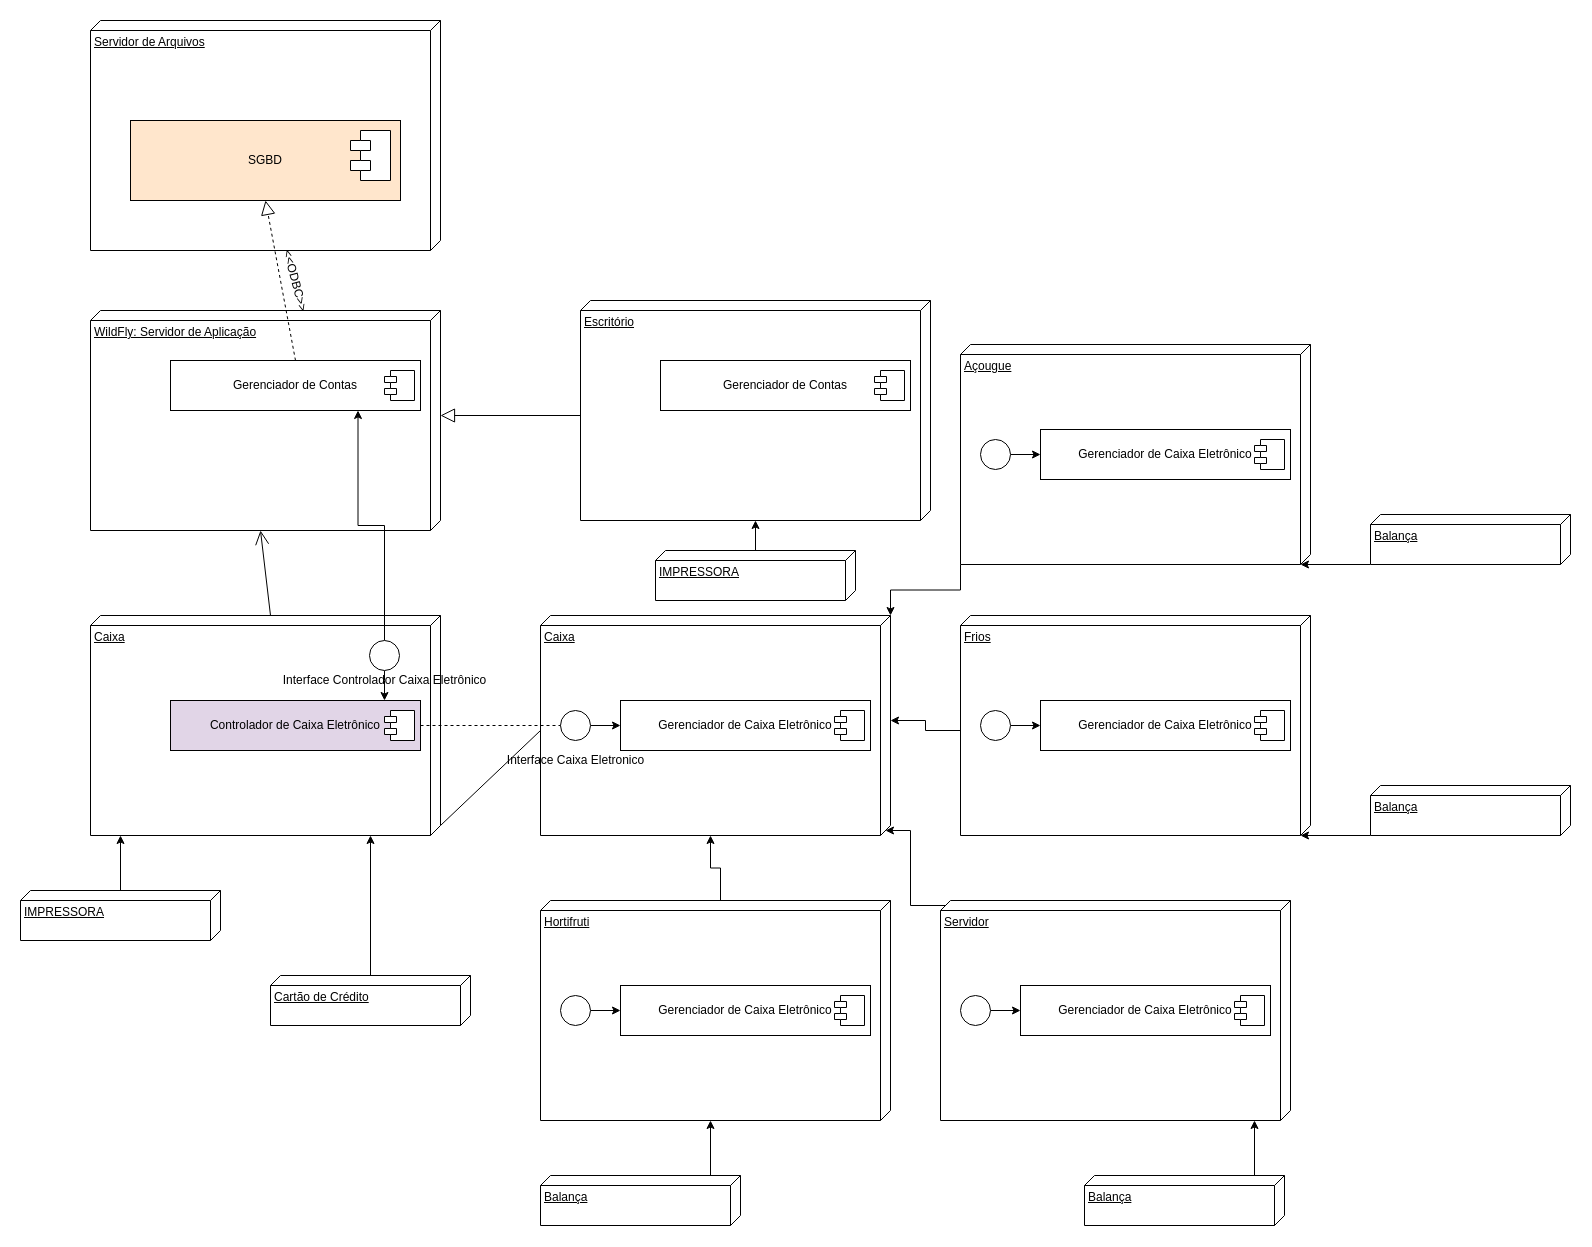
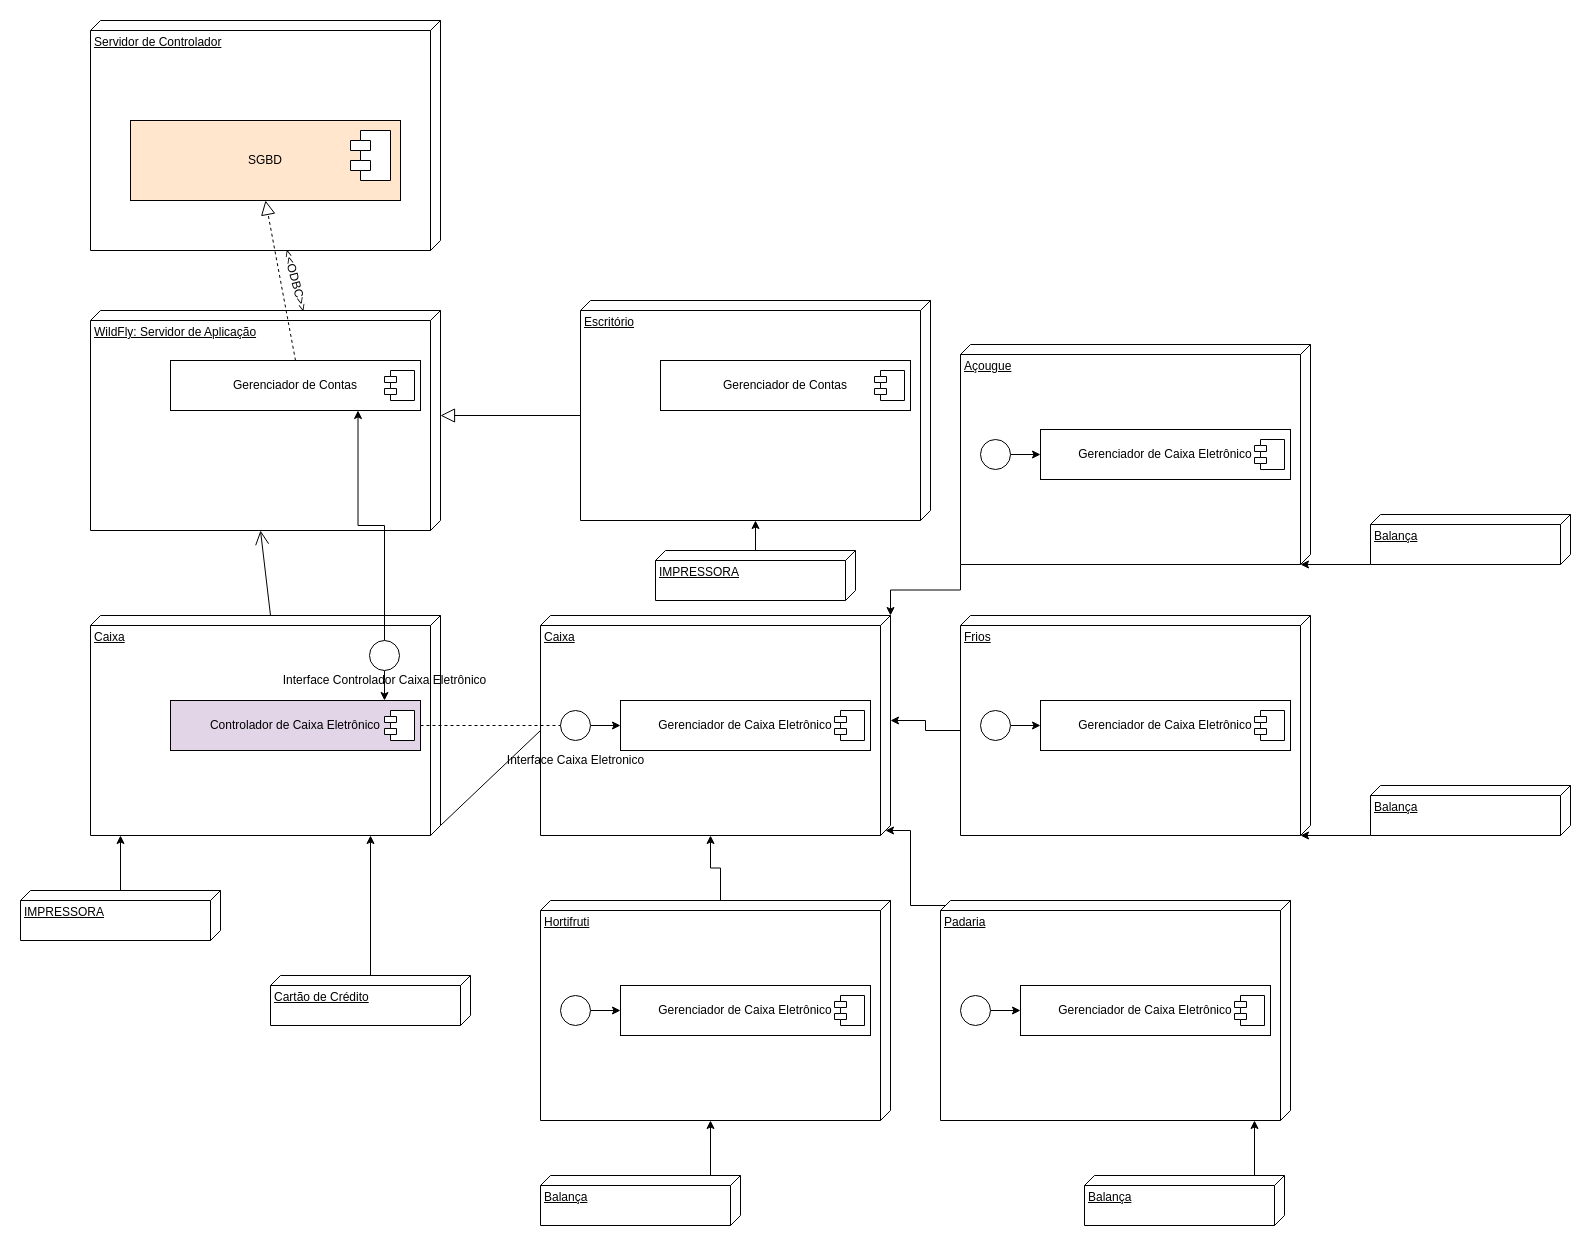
(155, 43) -> (166, 43)
(970, 923) -> (966, 923)
